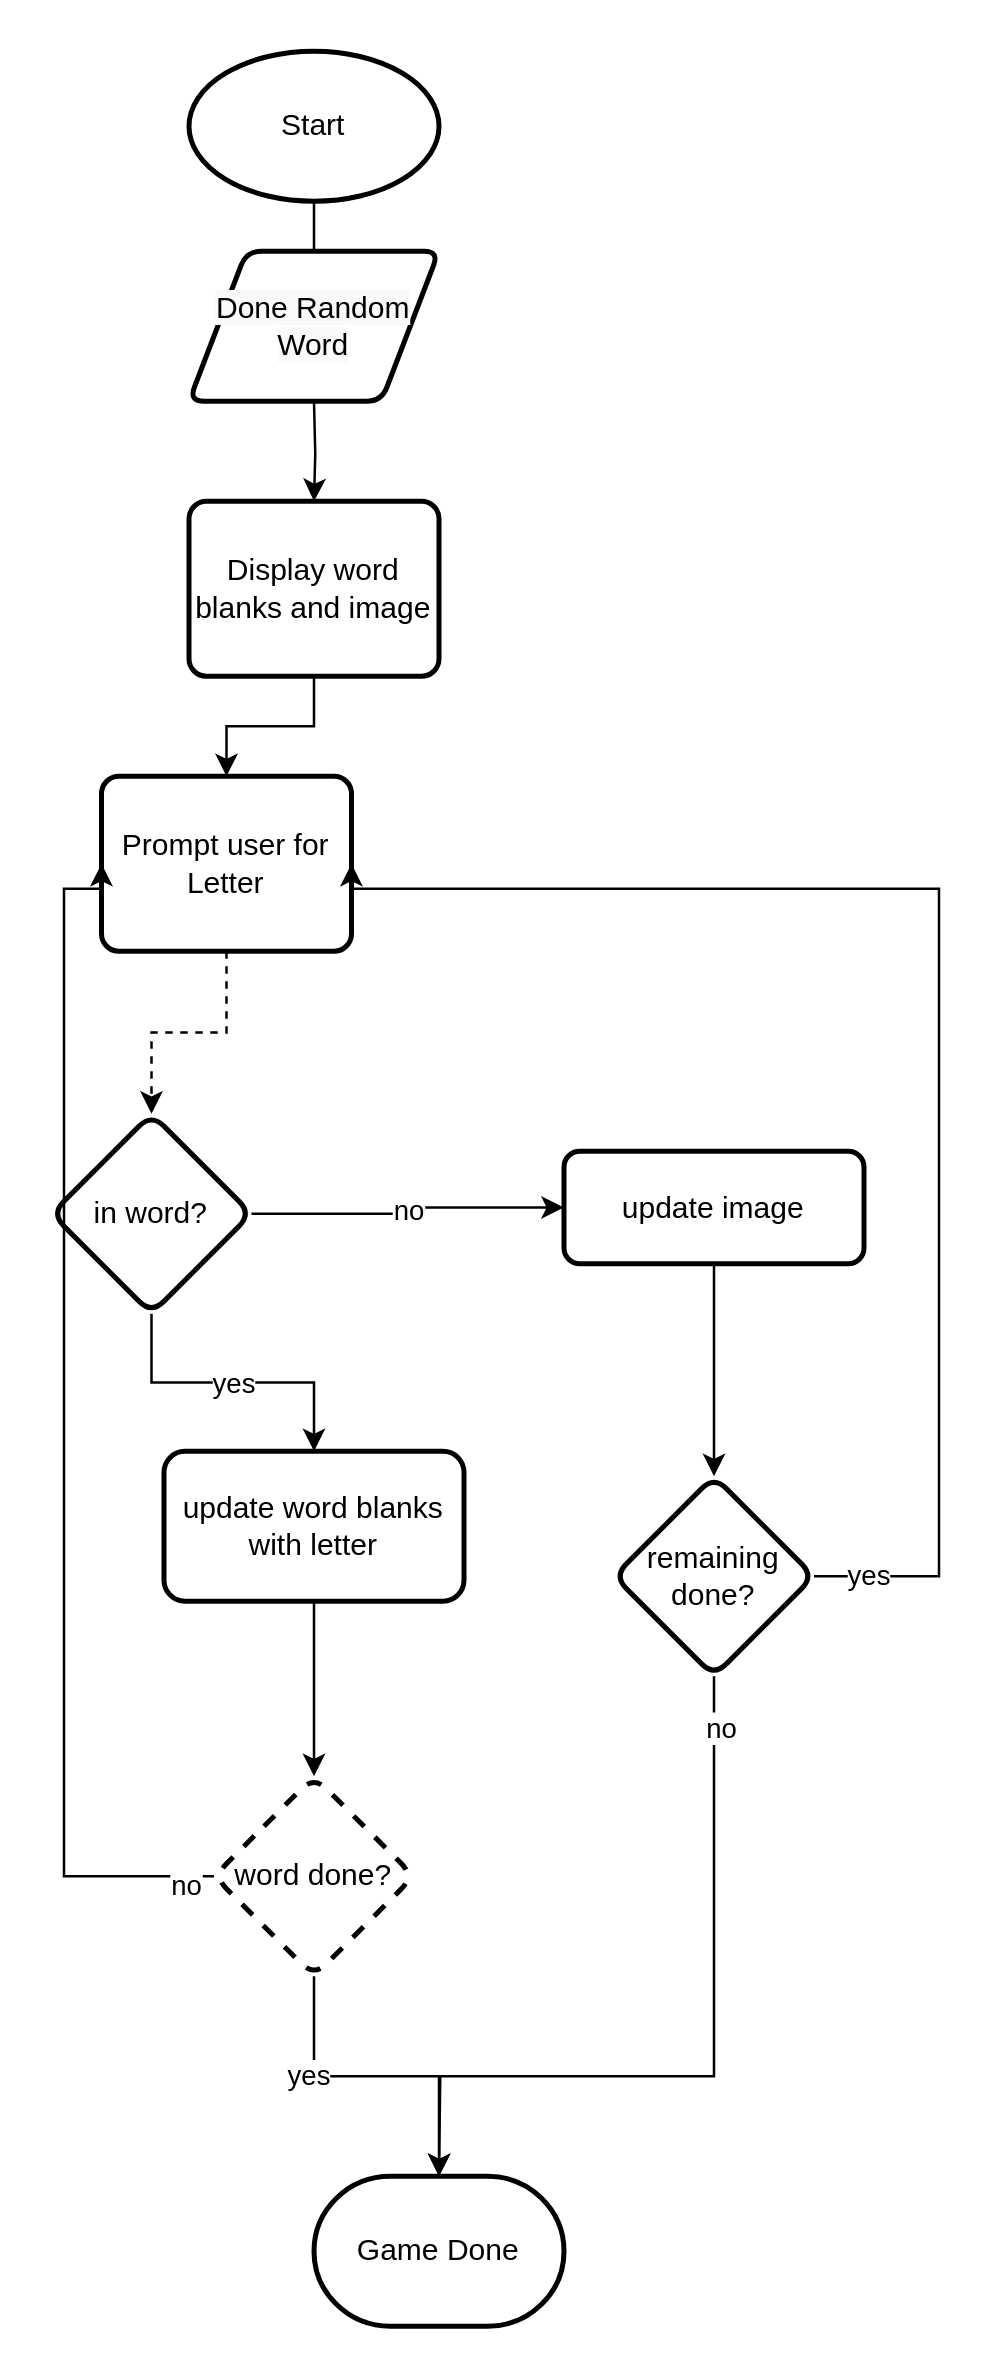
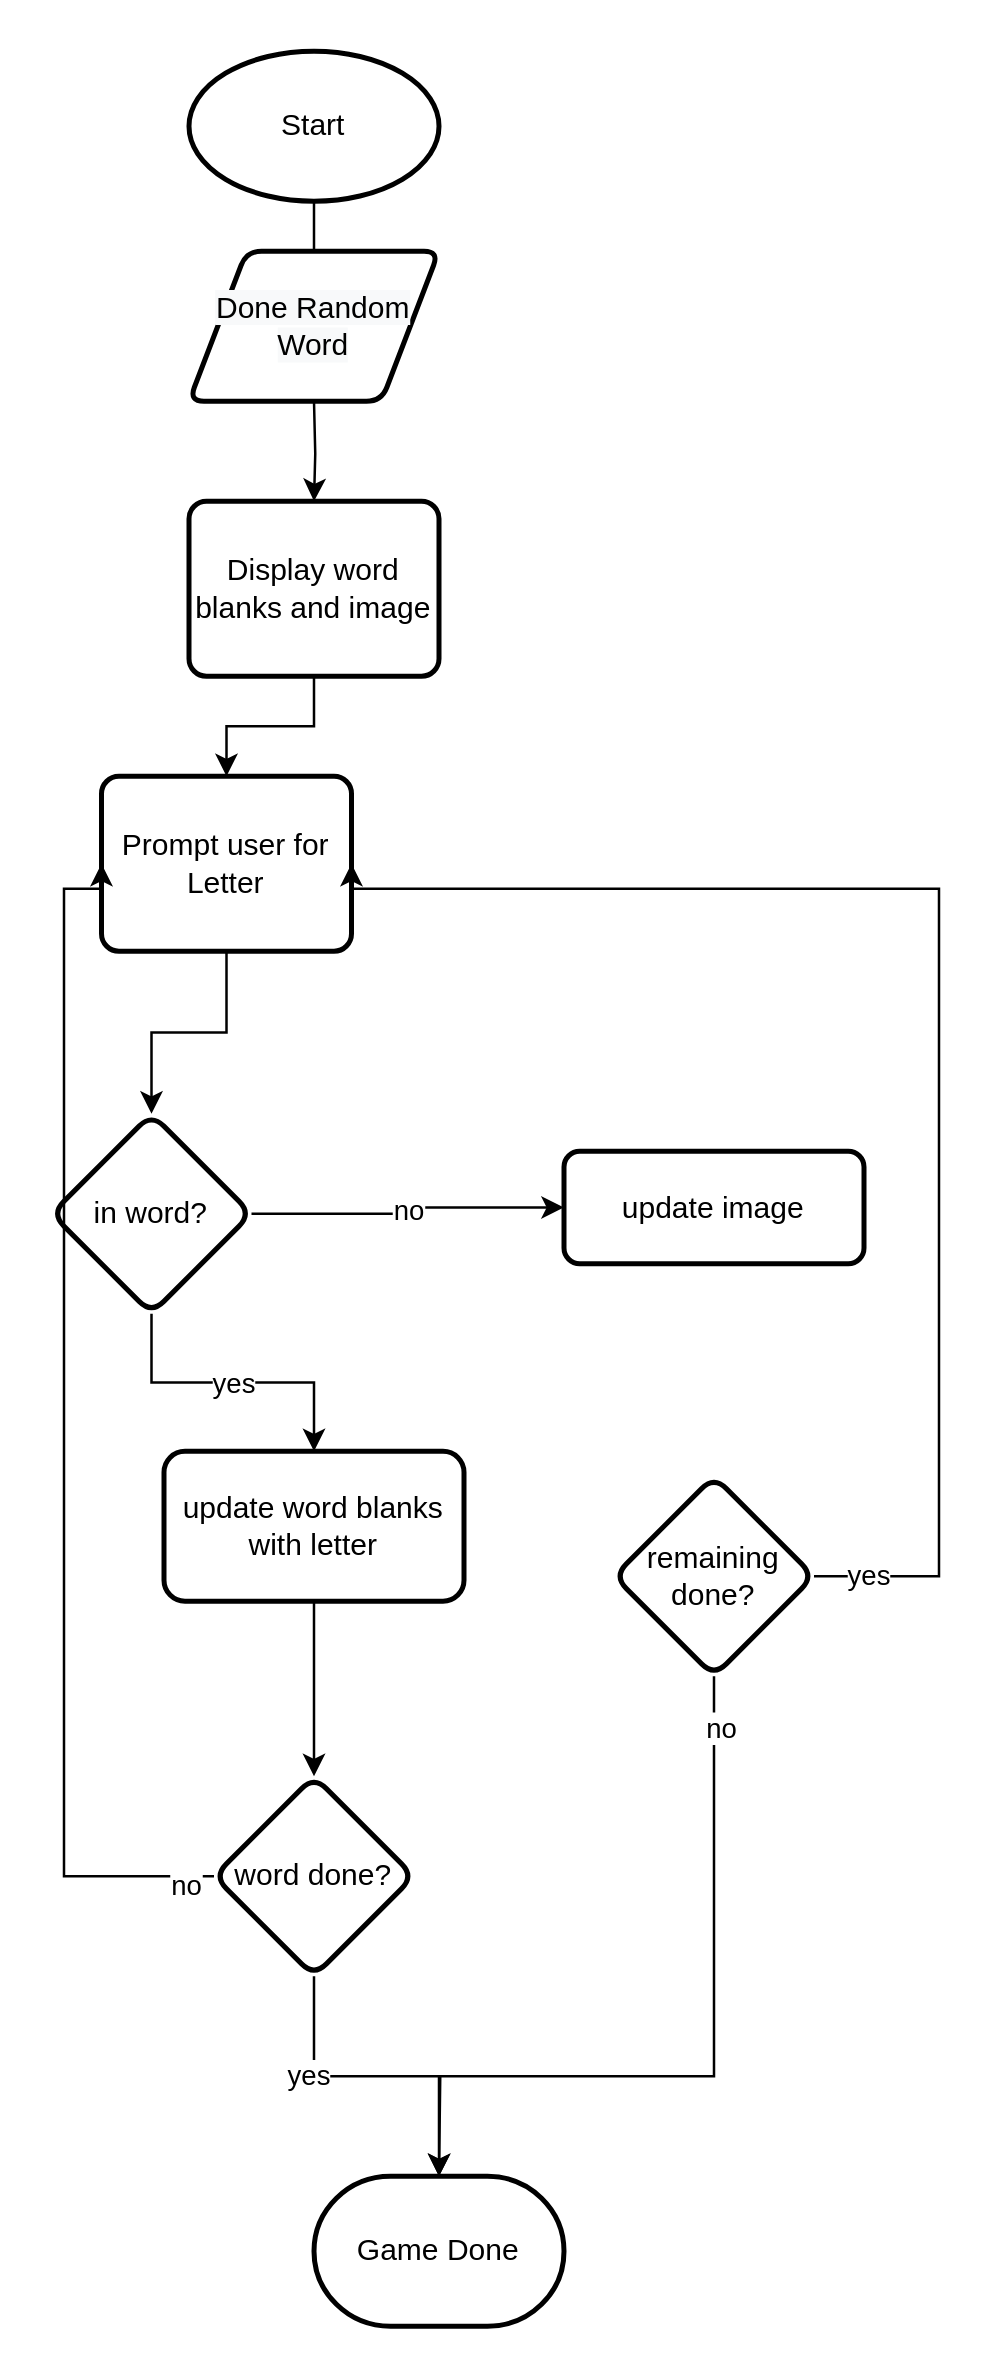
(194, 1033) -> (194, 1033)
(714, 1362) -> none
(314, 1876) -> (314, 1876)
